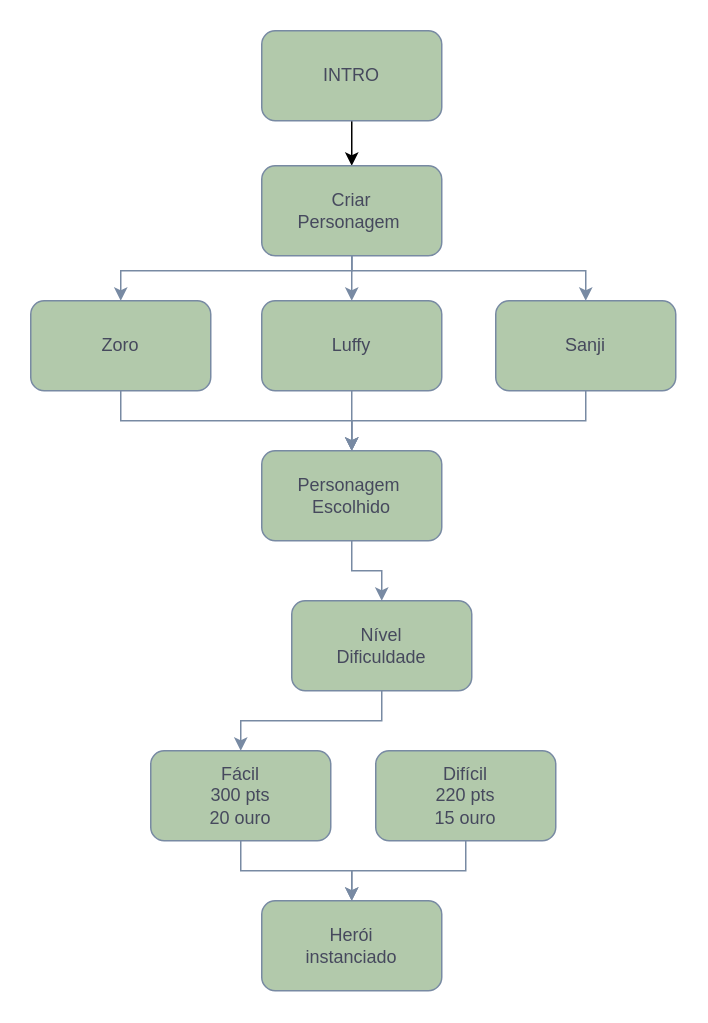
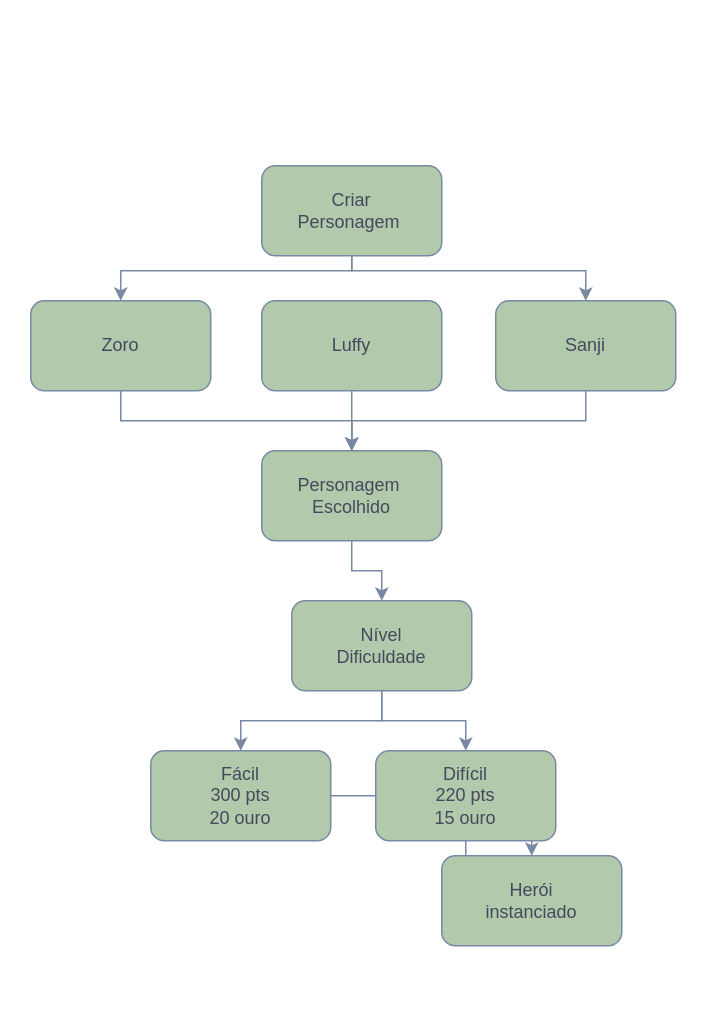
(352, 76) -> none
(352, 149) -> none
(352, 275) -> none
none -> (434, 721)
(352, 946) -> (532, 901)
